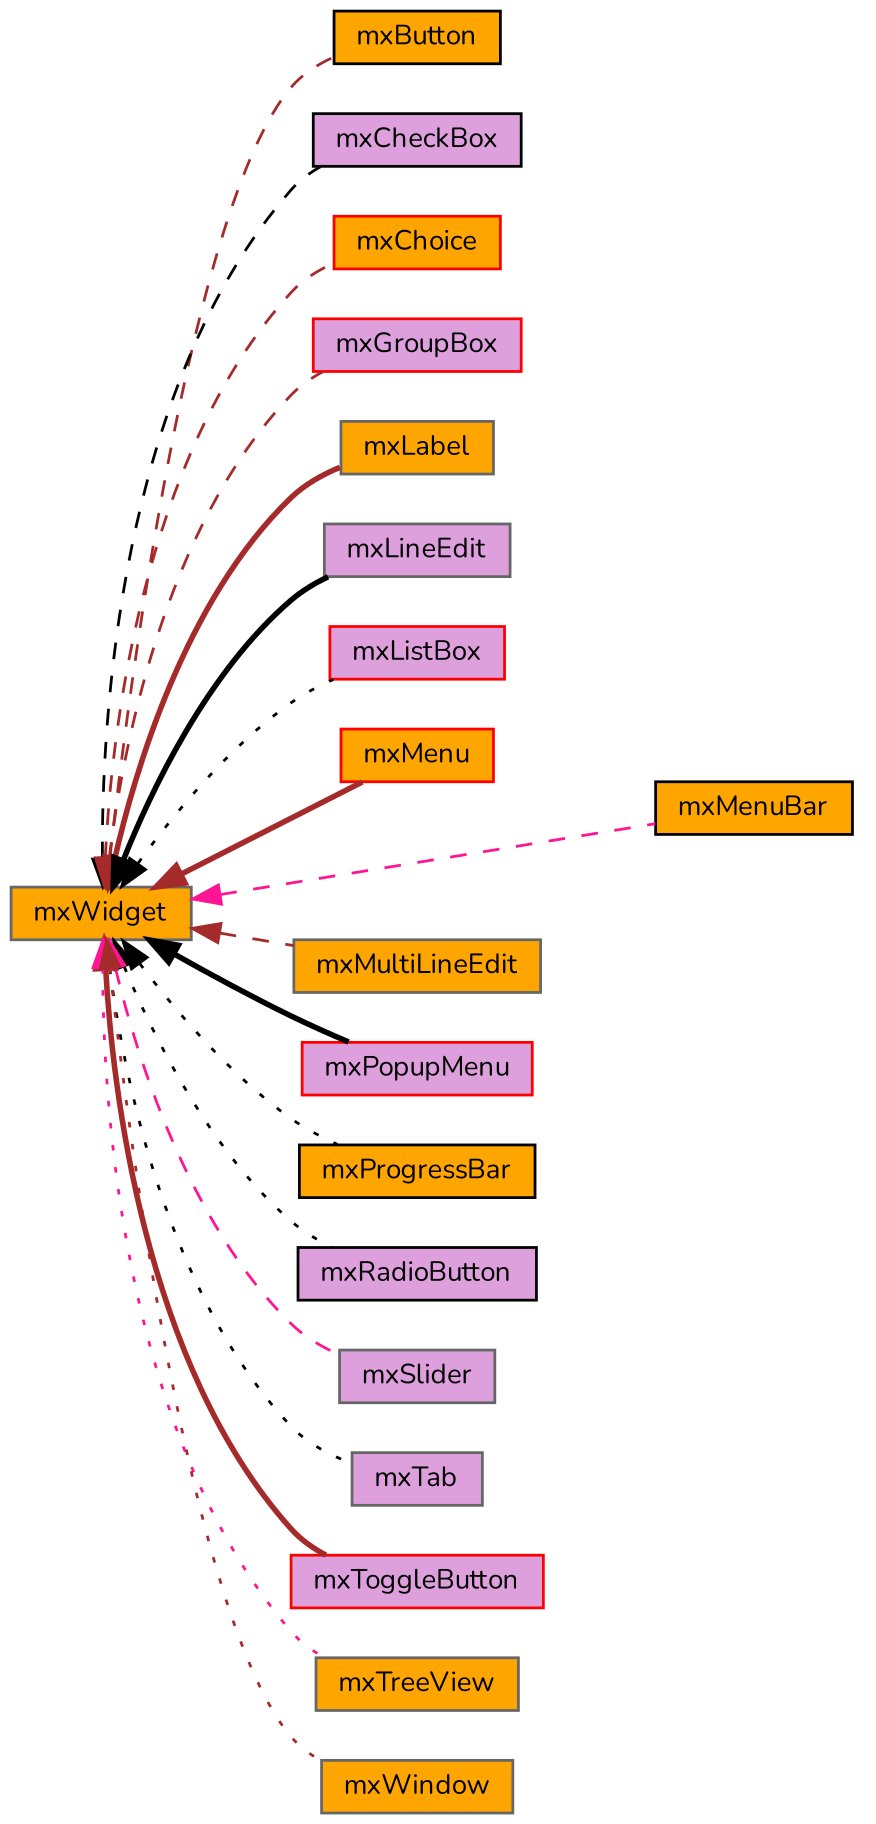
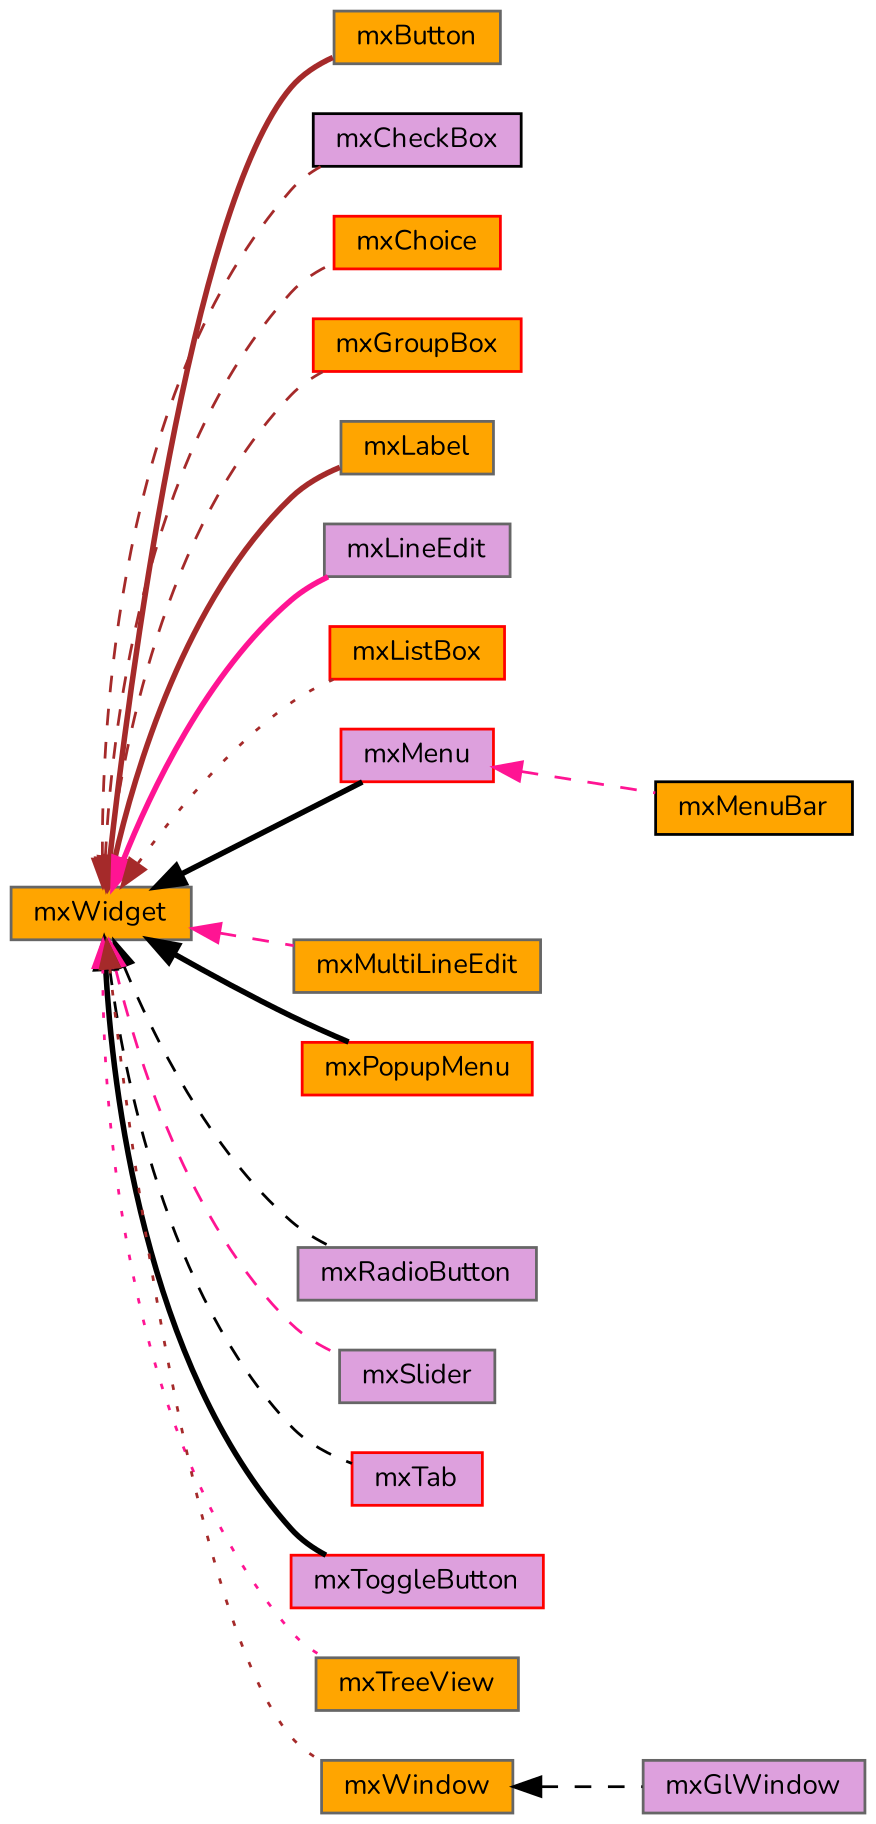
(417, 37) -> (417, 37)
(212, 273) -> (212, 273)
(417, 345) -> (417, 345)
(146, 489) -> (146, 489)
(417, 653) -> (417, 653)
(204, 702) -> (204, 702)
(417, 755) -> (417, 755)
(225, 760) -> (225, 760)
(272, 828) -> (272, 828)
(438, 859) -> (589, 782)
(257, 939) -> (257, 939)
(417, 1069) -> (417, 1069)
(207, 1123) -> (207, 1123)
(417, 1171) -> none
(180, 1245) -> (180, 1245)
(417, 1274) -> (417, 1274)
(183, 1346) -> (183, 1346)
(417, 1479) -> (417, 1479)
none -> (754, 1787)
